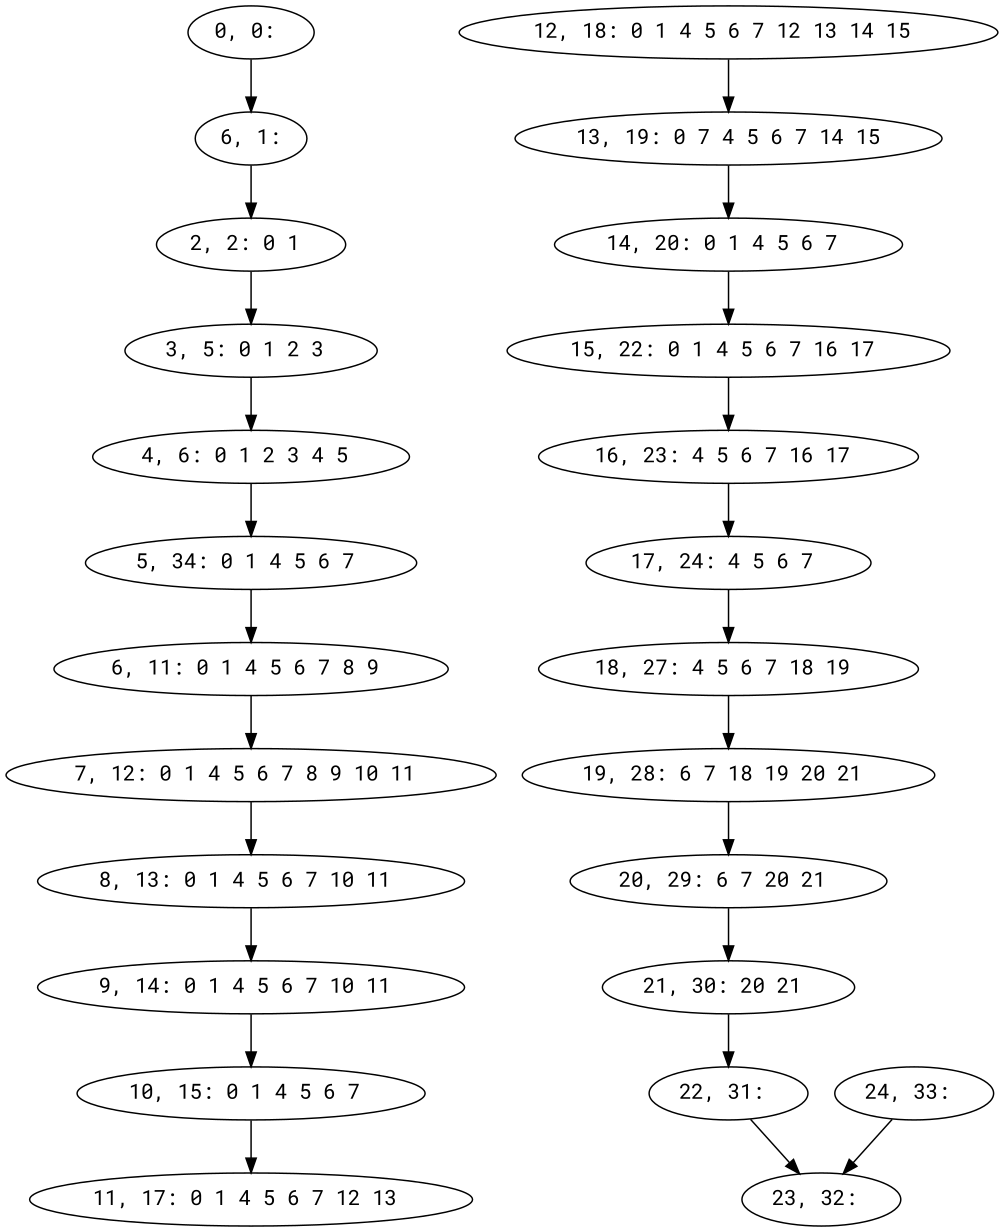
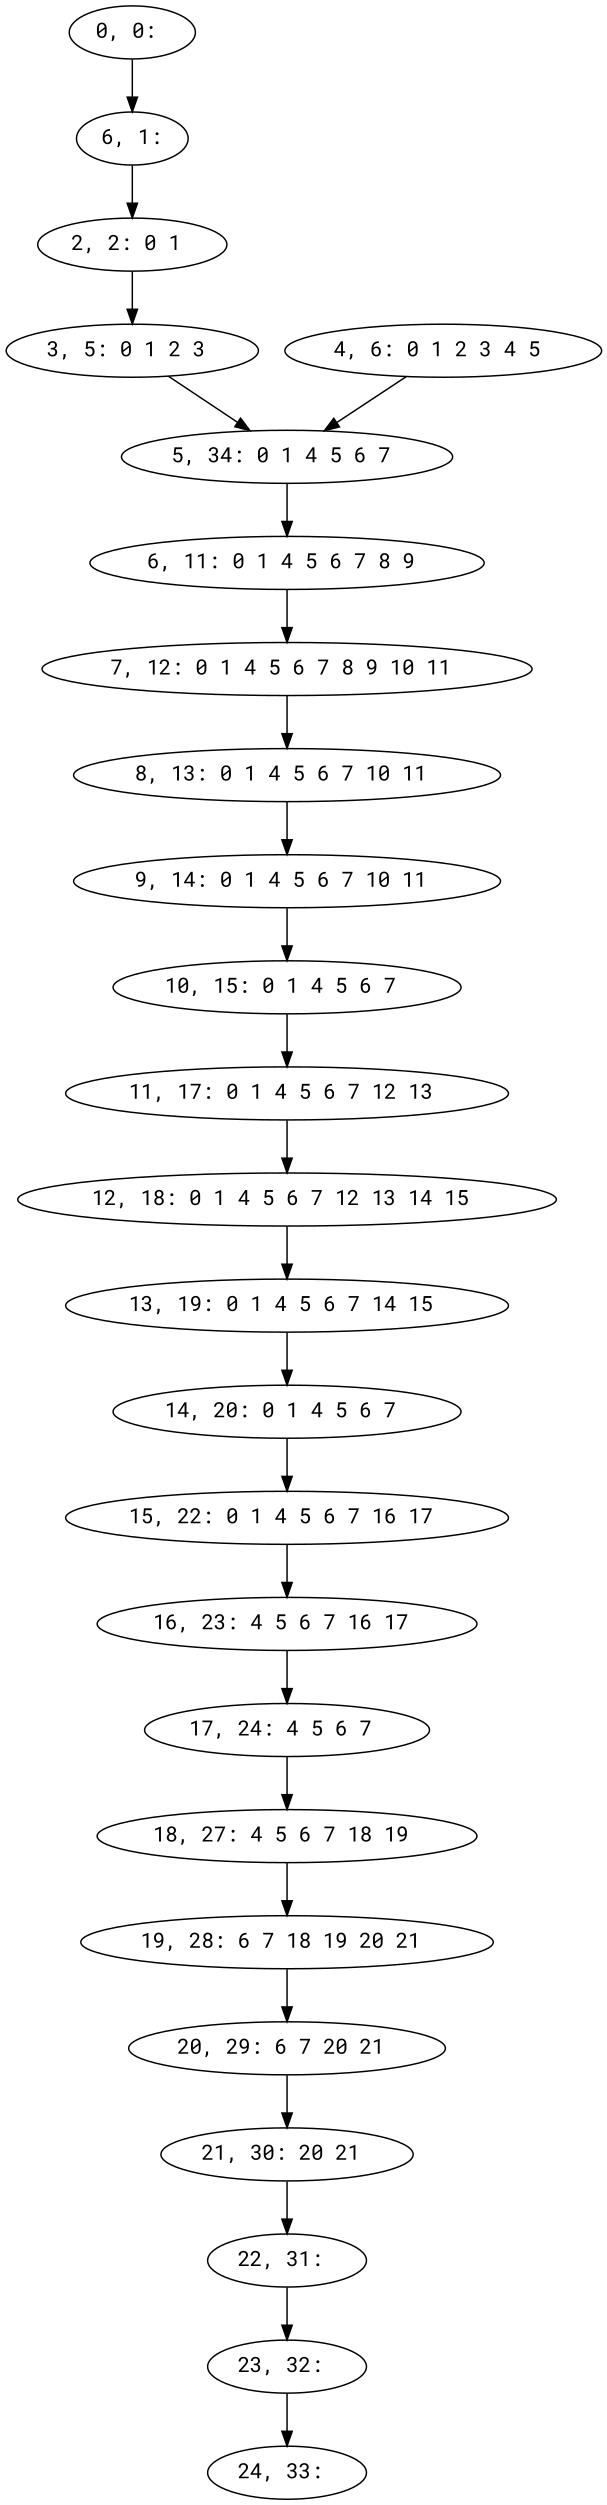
(729, 139) -> (287, 1306)
(251, 397) -> (203, 399)
none -> (287, 1139)
(873, 1141) -> (287, 2412)
